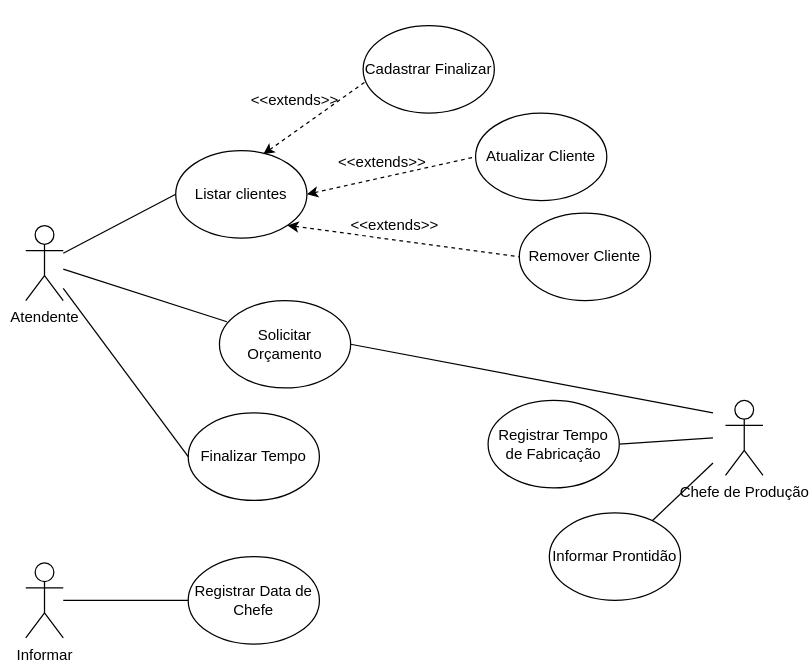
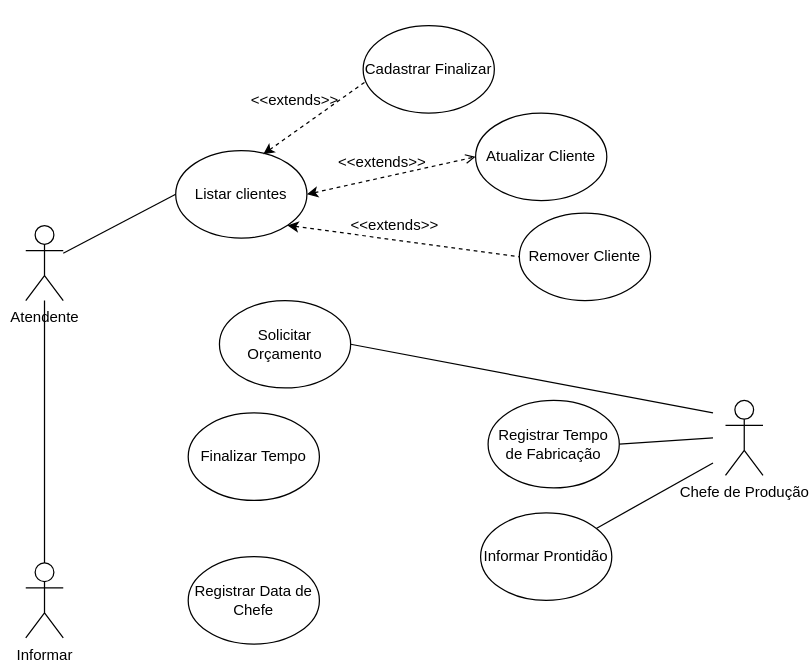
(471, 158) -> (469, 158)
(145, 296) -> (44, 432)
(125, 372) -> none
(615, 557) -> (546, 557)
(125, 601) -> none
